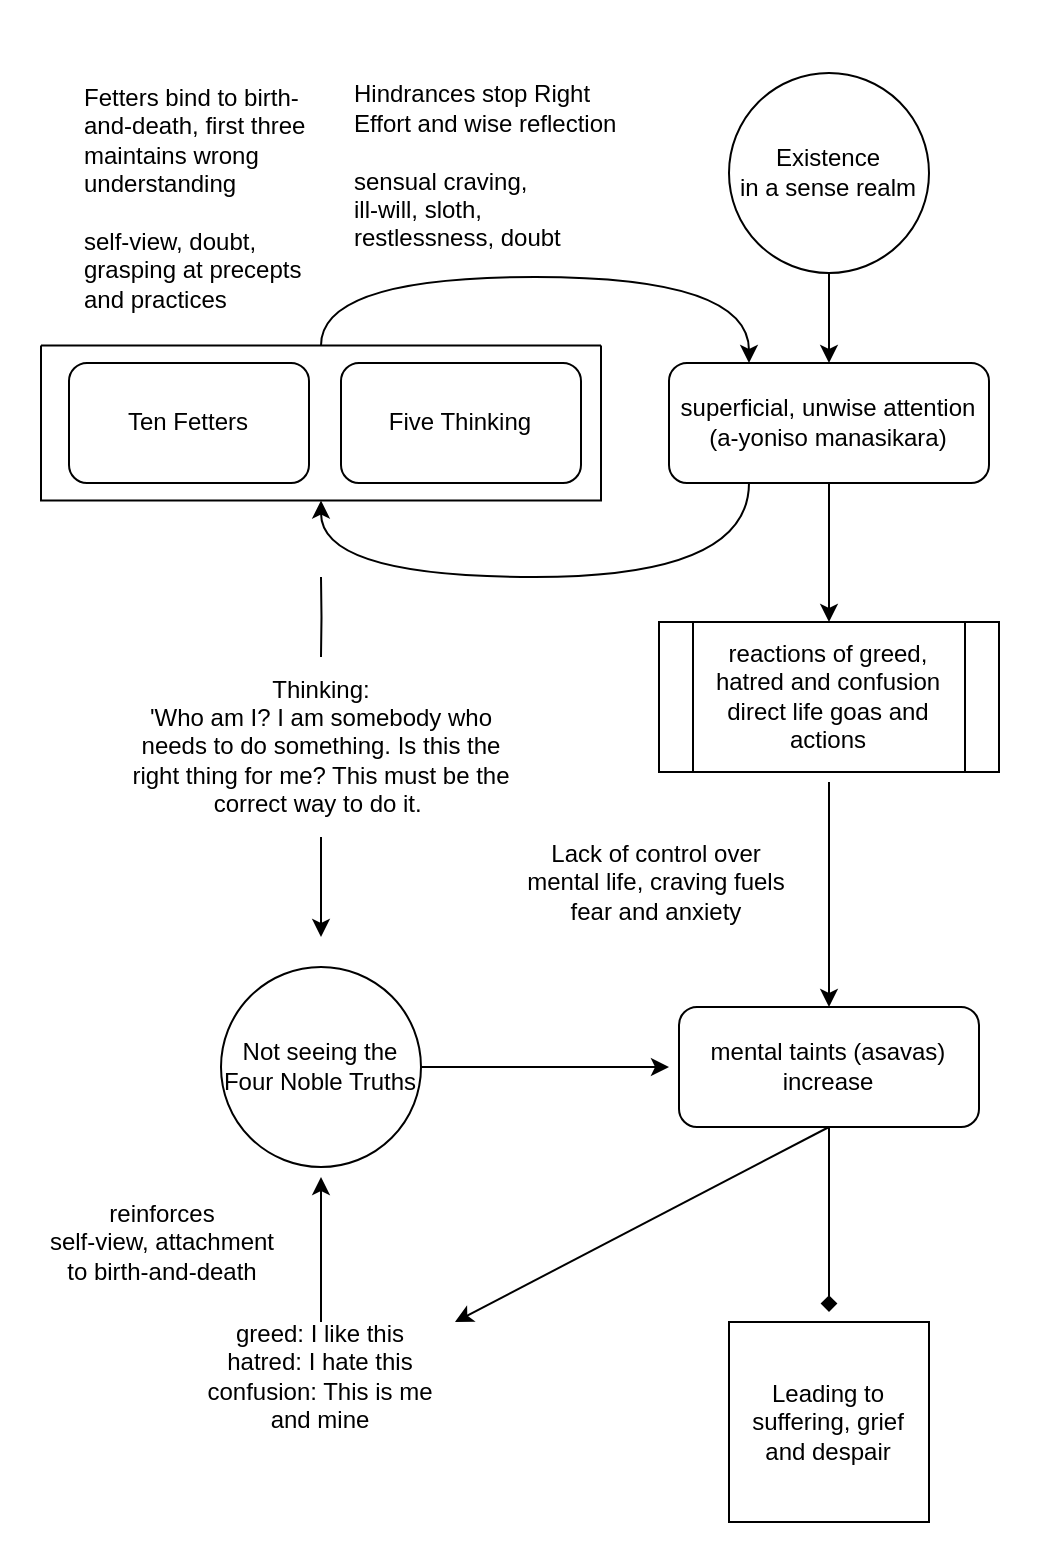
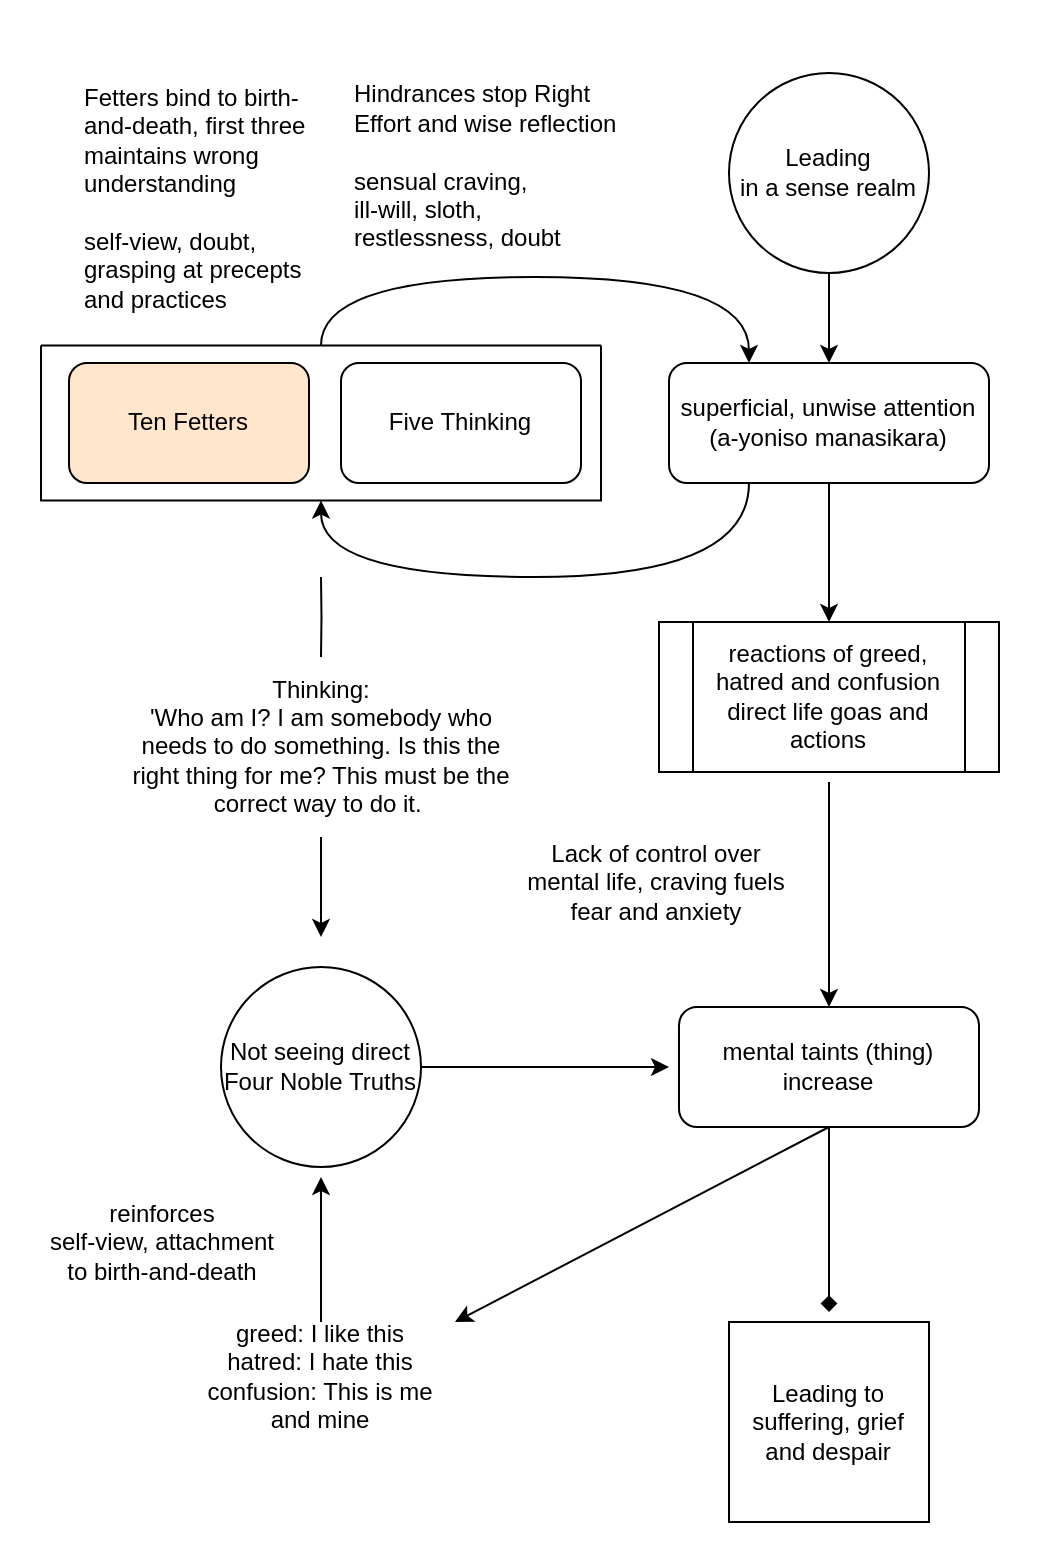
(829, 173) -> (829, 173)
(189, 423) -> (189, 423)
(321, 1067) -> (321, 1067)
(829, 1067) -> (829, 1067)
